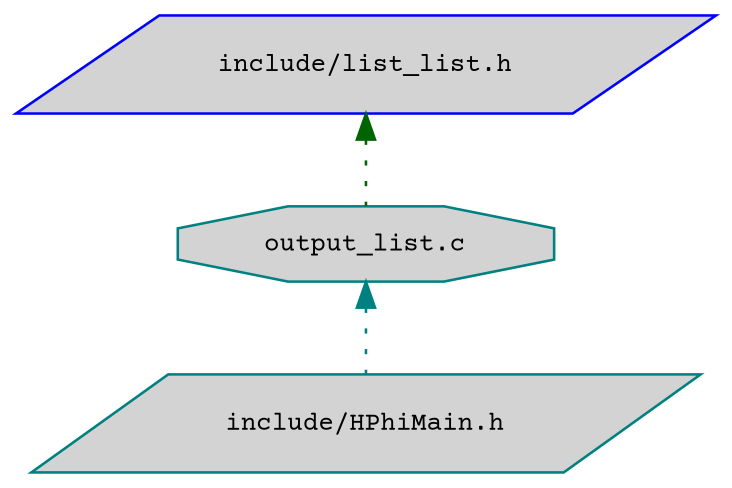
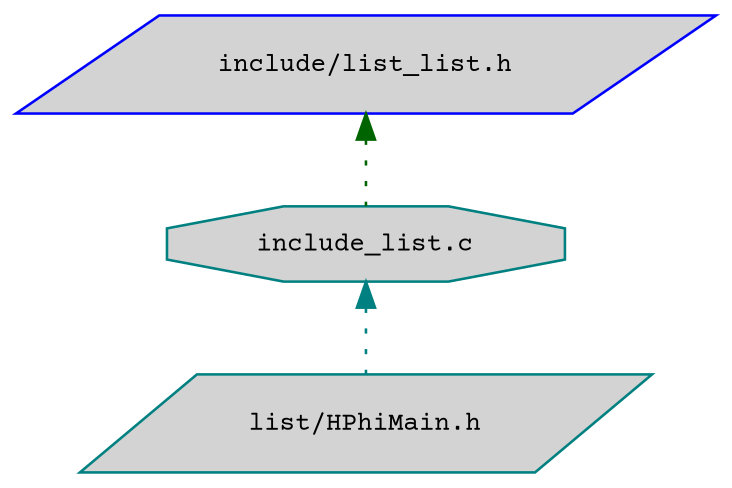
(366, 244) -> (366, 244)
(366, 423) -> (366, 423)
